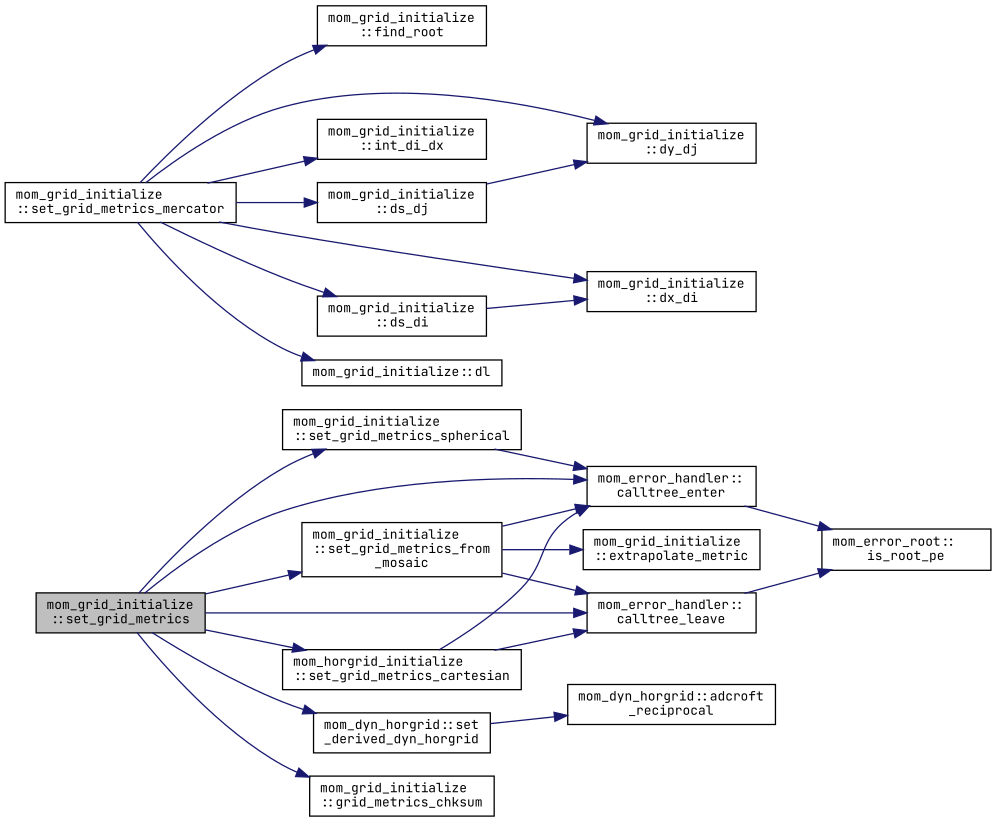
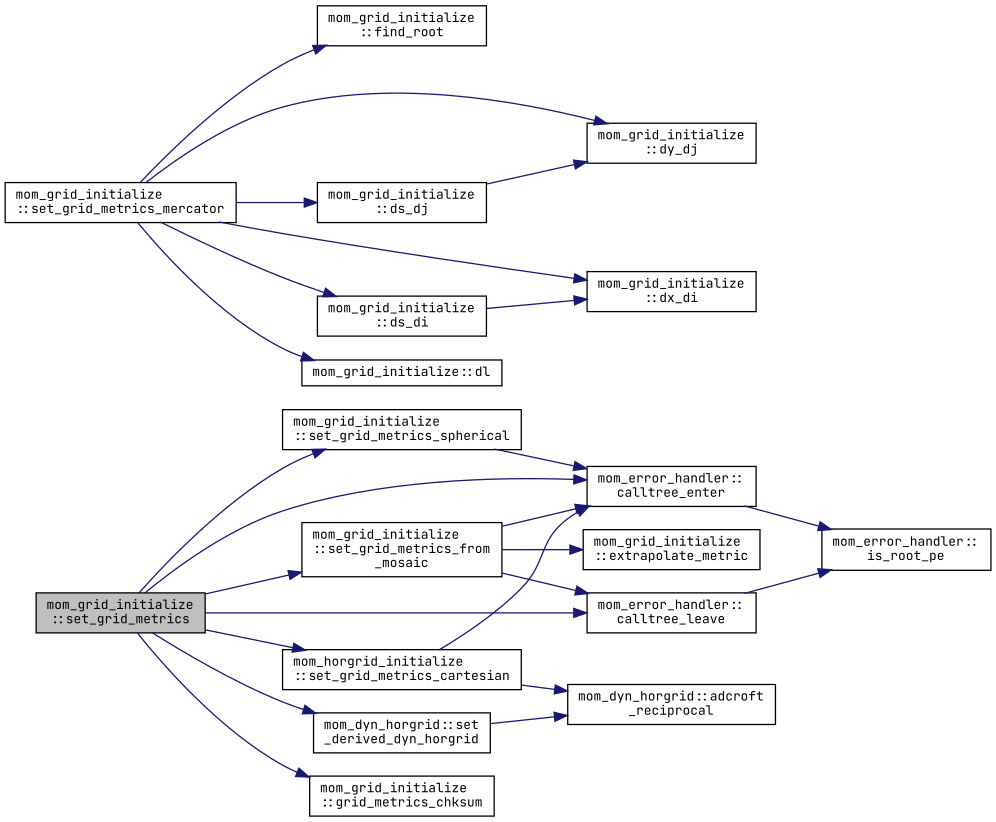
(402, 139) -> none
(906, 550) -> (906, 550)
(534, 642) -> (538, 687)
